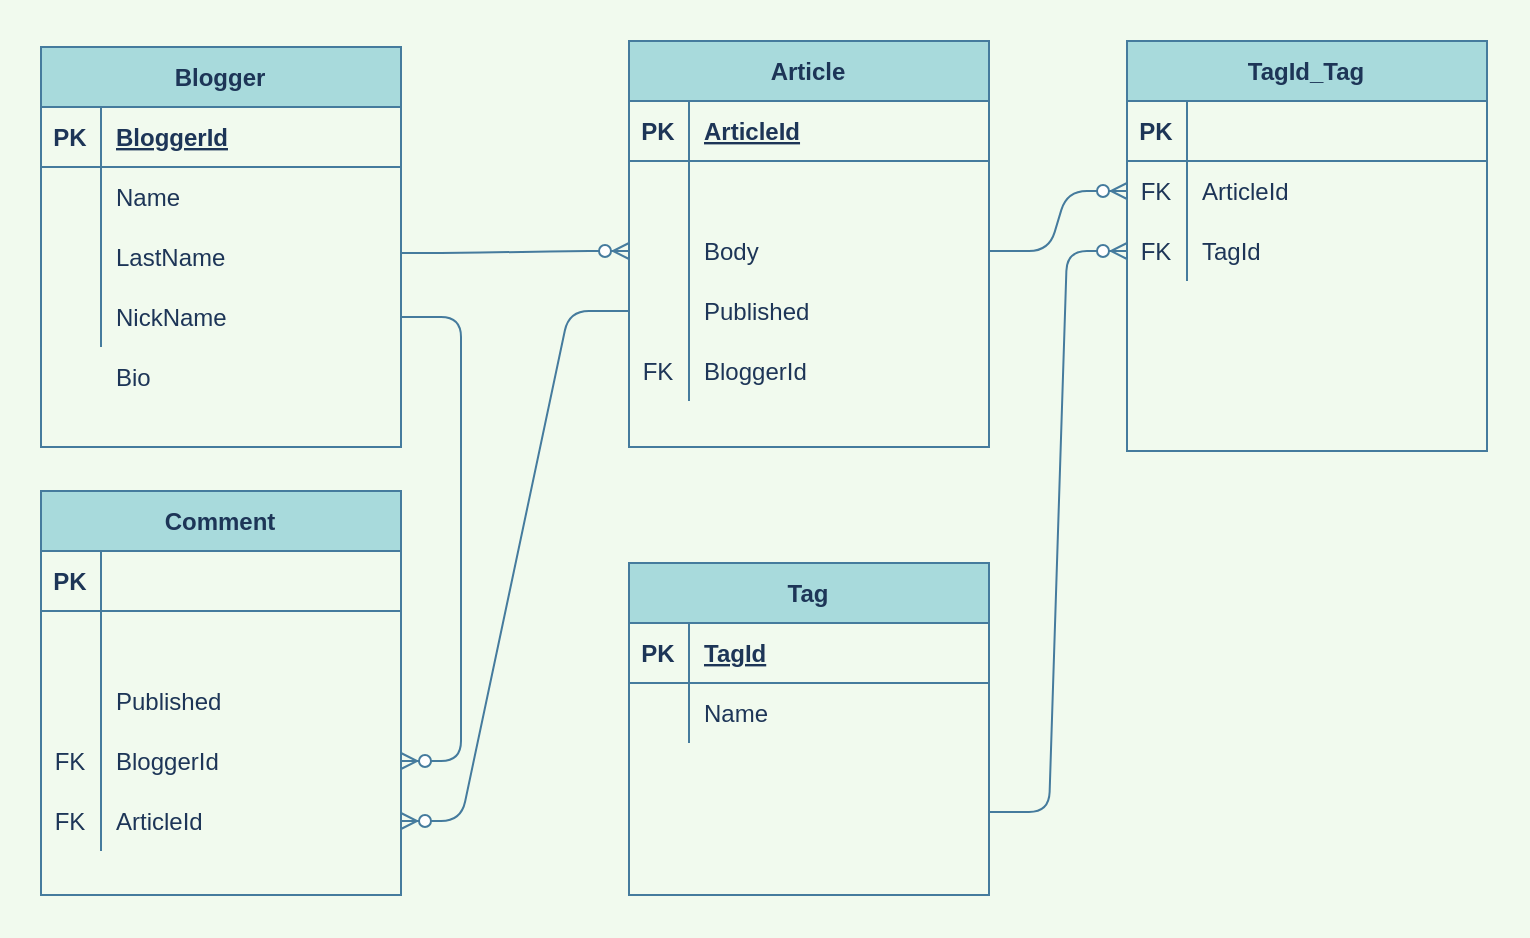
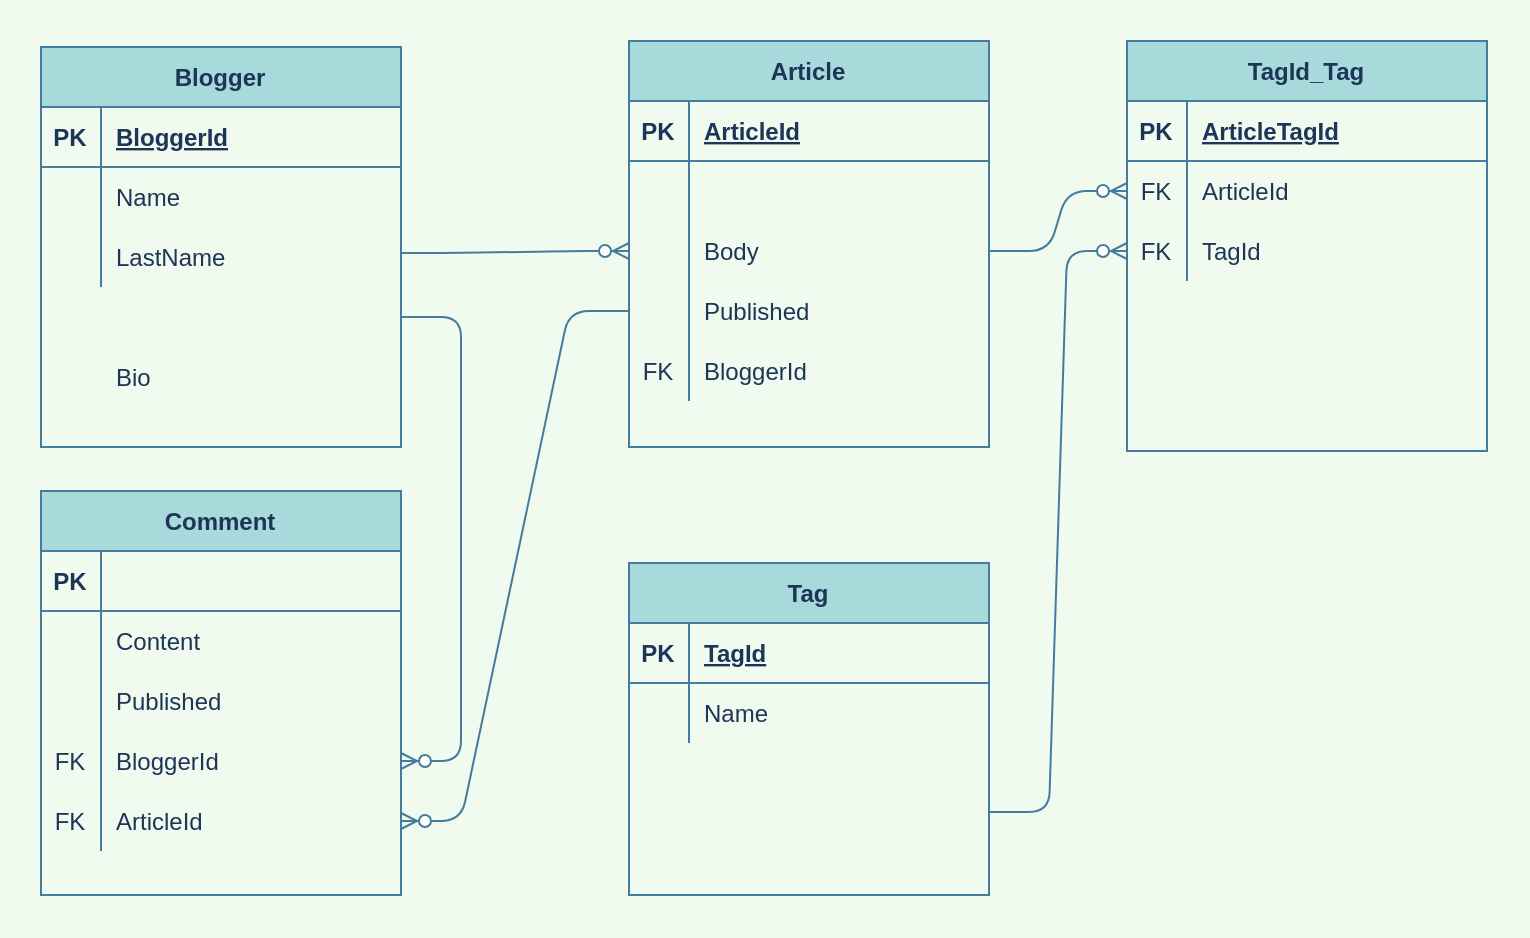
none -> (1337, 131)
(251, 317) -> none
none -> (251, 641)
